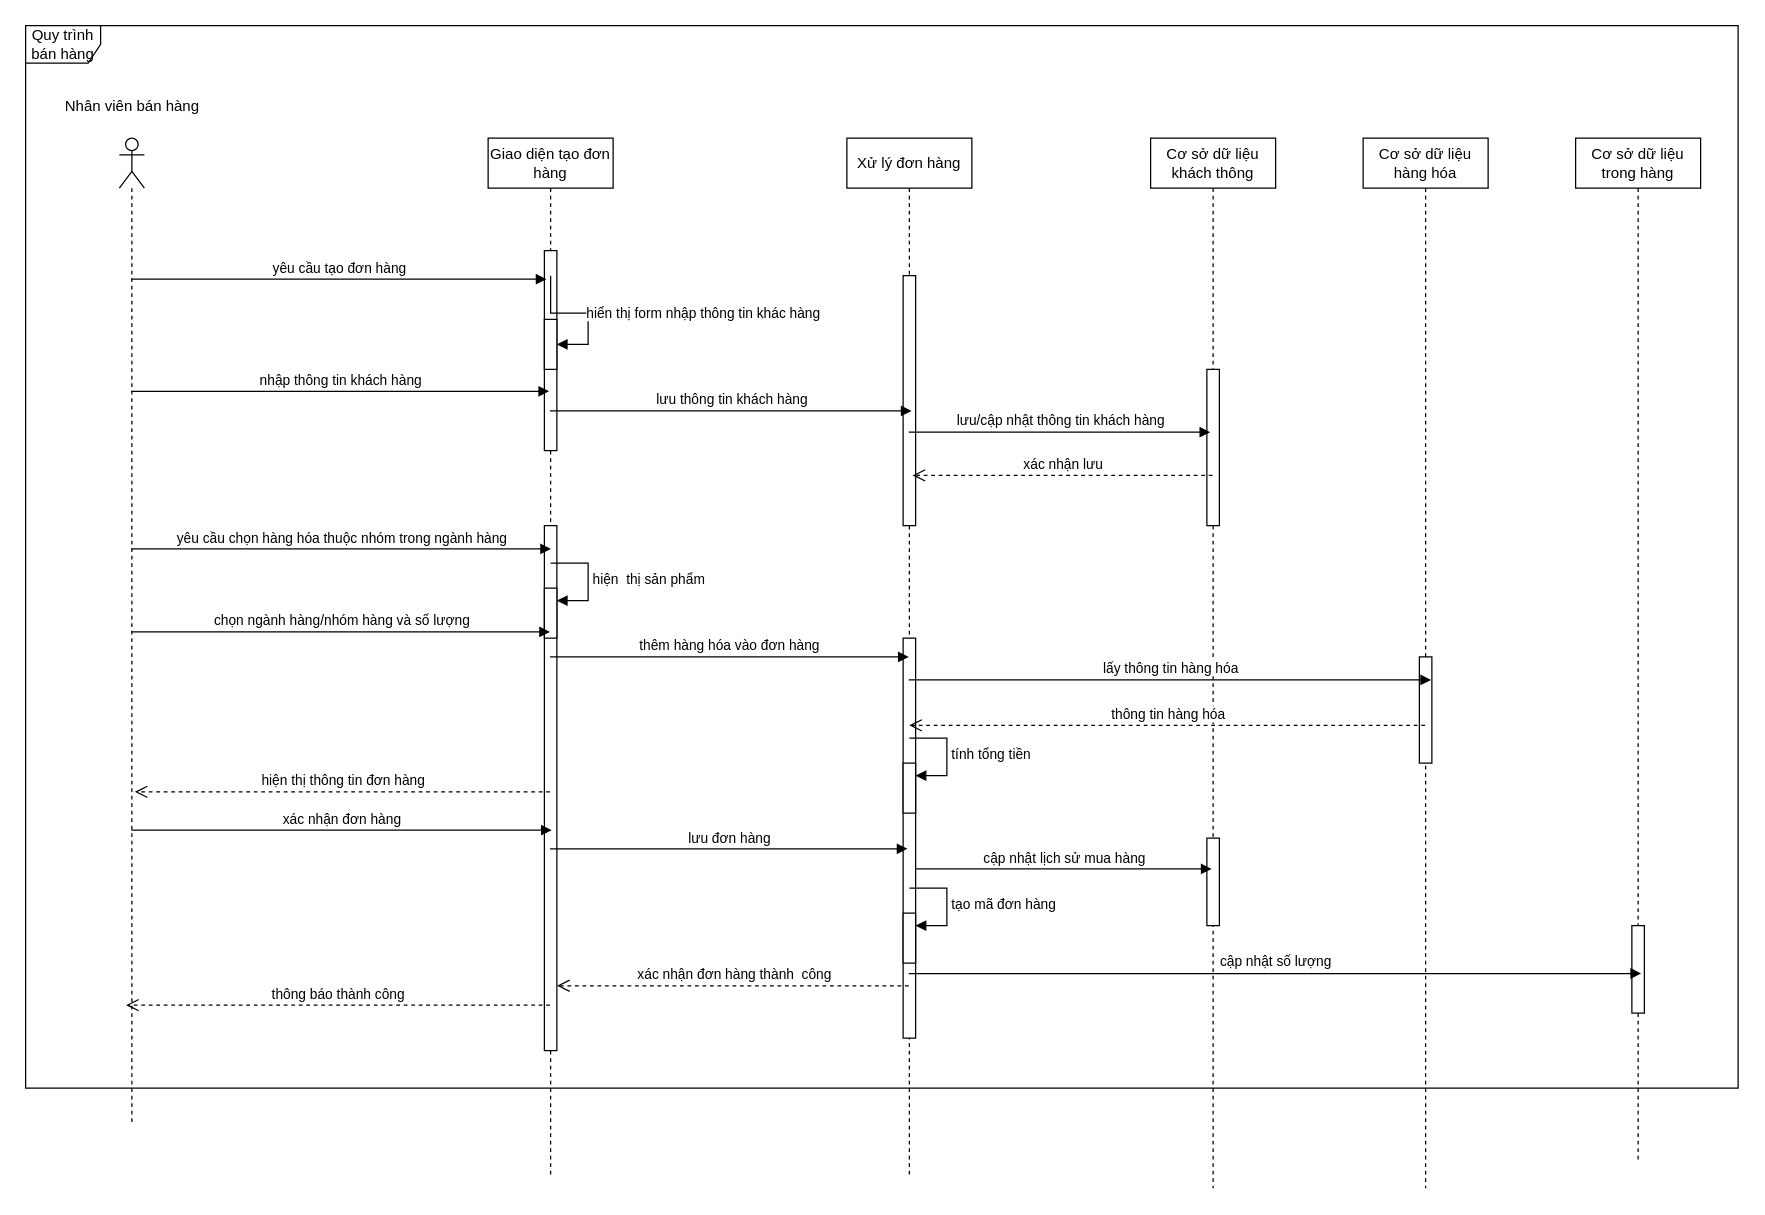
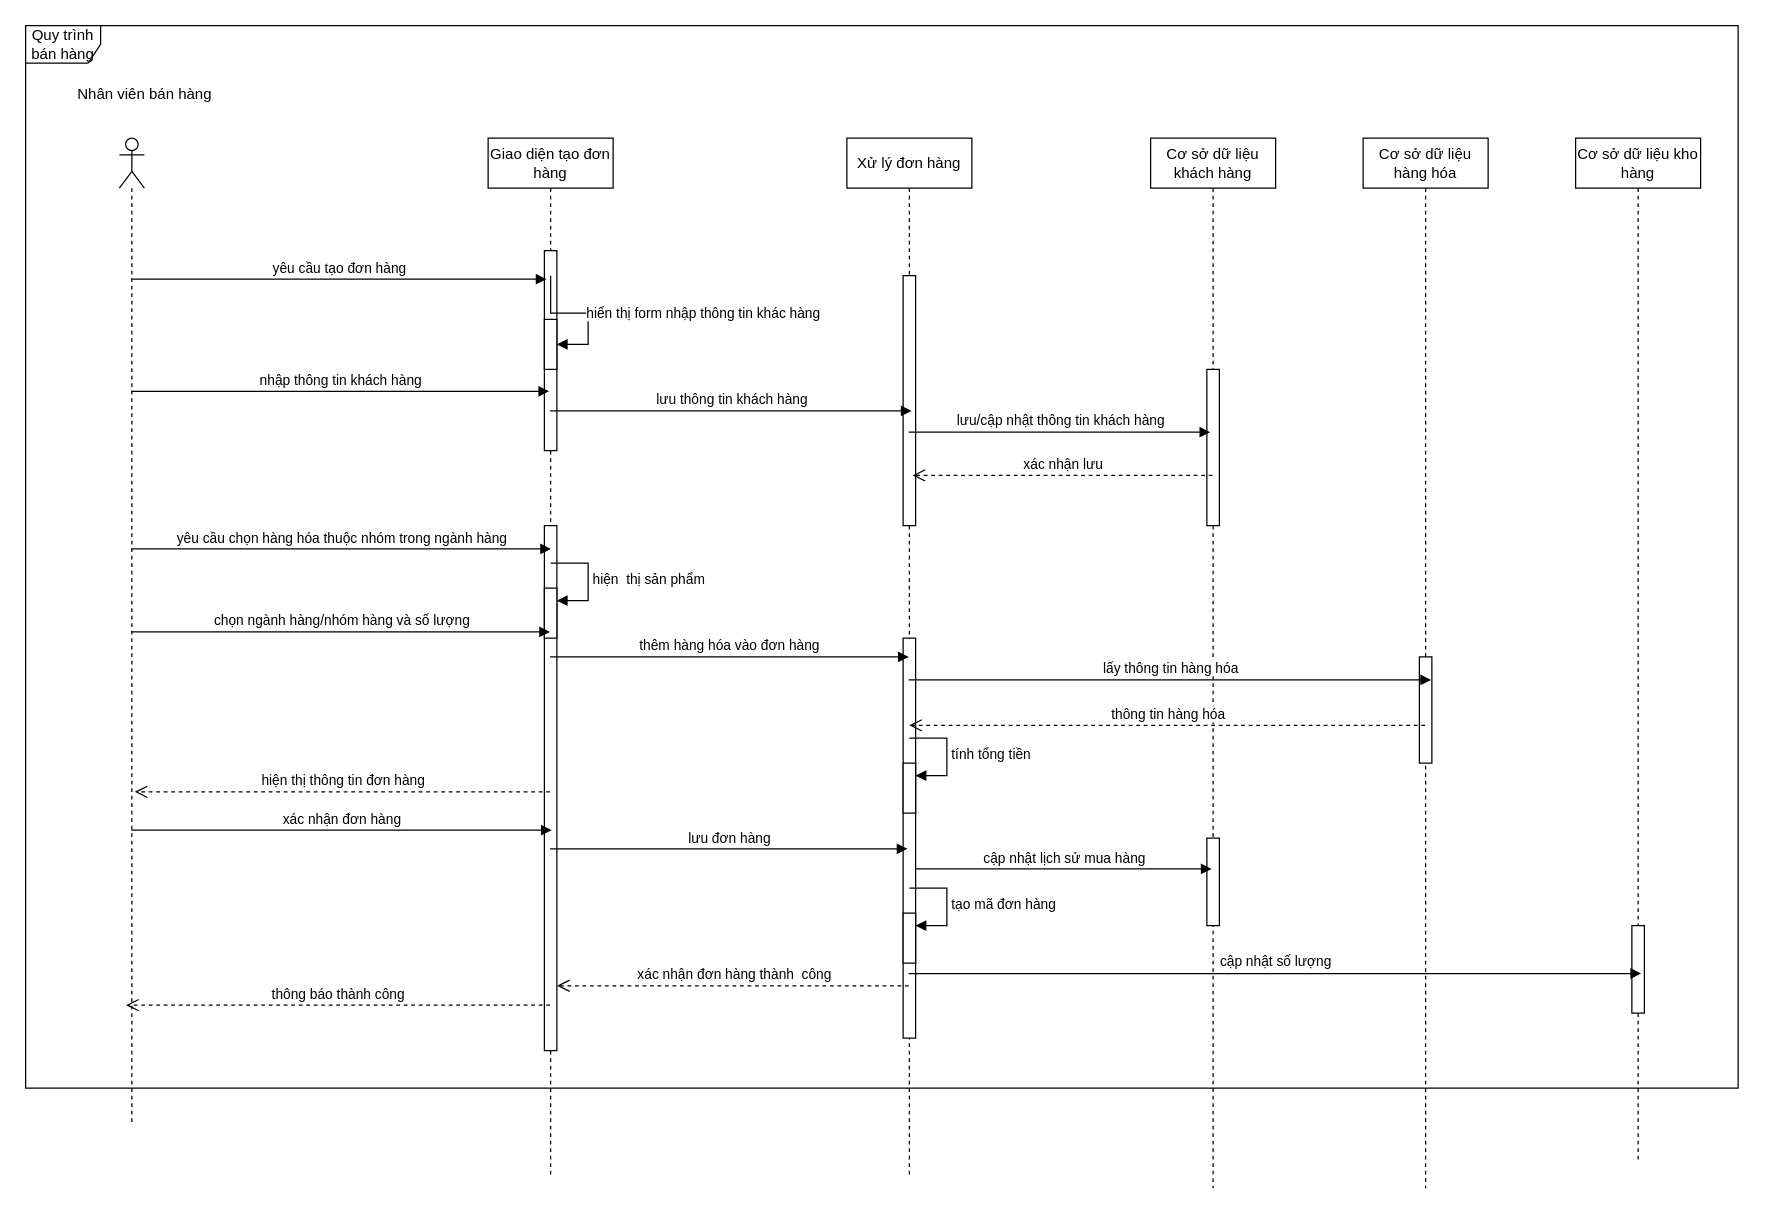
(132, 107) -> (144, 94)
(1213, 163) -> (1213, 163)
(1638, 163) -> (1638, 163)
